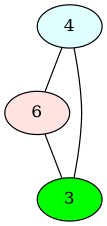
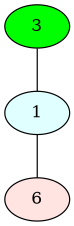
(70, 26) -> (37, 113)
(53, 156) -> none
